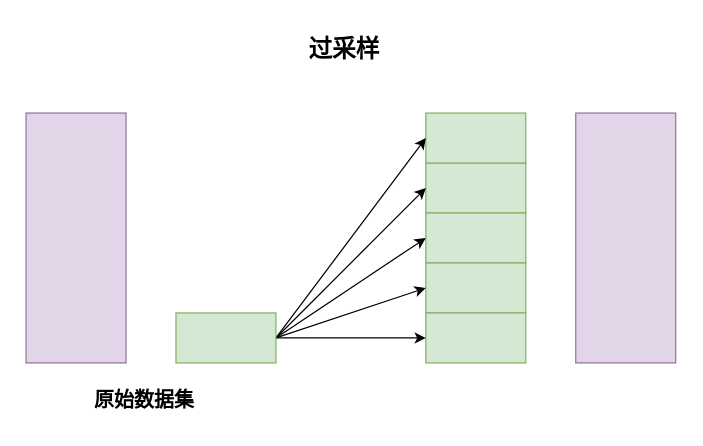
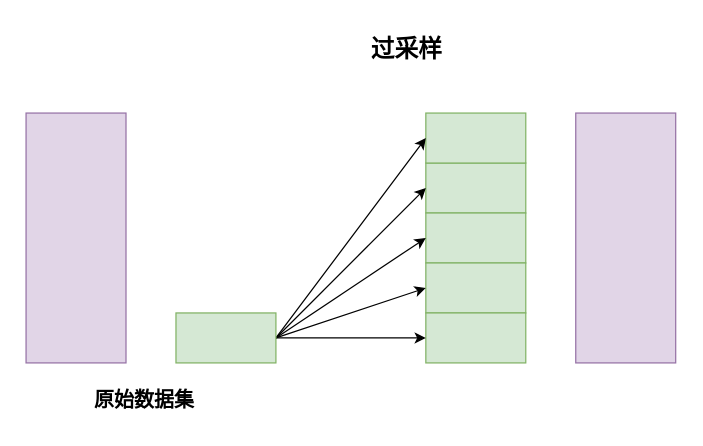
(344, 51) -> (407, 51)
